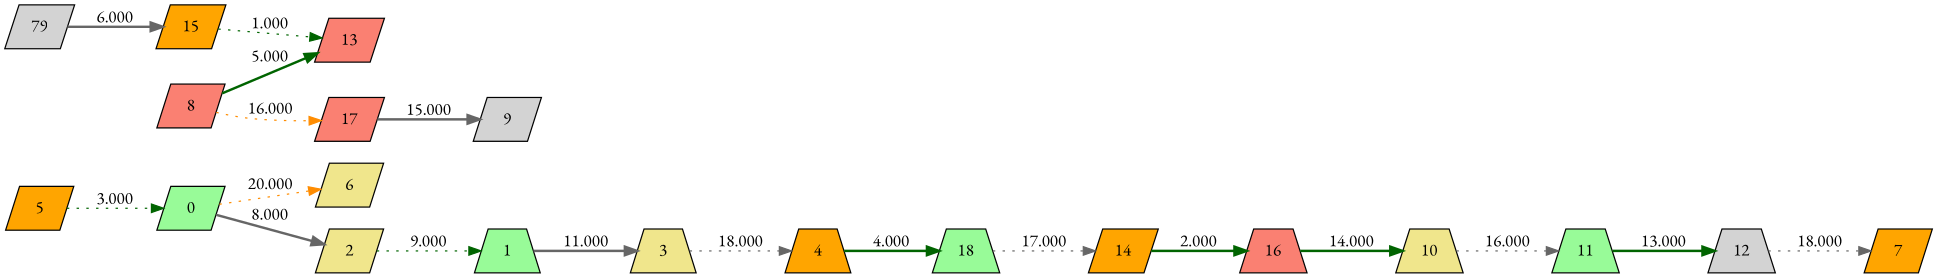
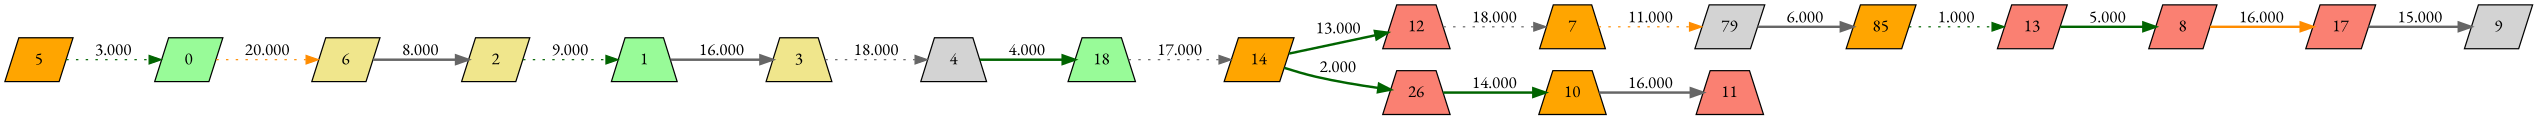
(191, 27) -> (1881, 27)
none -> (1644, 27)
(264, 76) -> (2102, 27)
(262, 119) -> (2255, 27)
(264, 228) -> (414, 60)
(586, 242) -> (722, 51)
(818, 251) -> (954, 60)
(1273, 251) -> (1416, 93)
(1430, 251) -> (1573, 93)
(1501, 251) -> (1645, 93)
(1586, 251) -> (1730, 93)
(1657, 251) -> (1332, 44)
(1742, 251) -> (1416, 27)
(1898, 251) -> (1573, 27)
